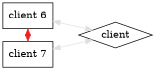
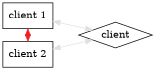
(28, 16) -> (28, 16)
(28, 54) -> (28, 54)
